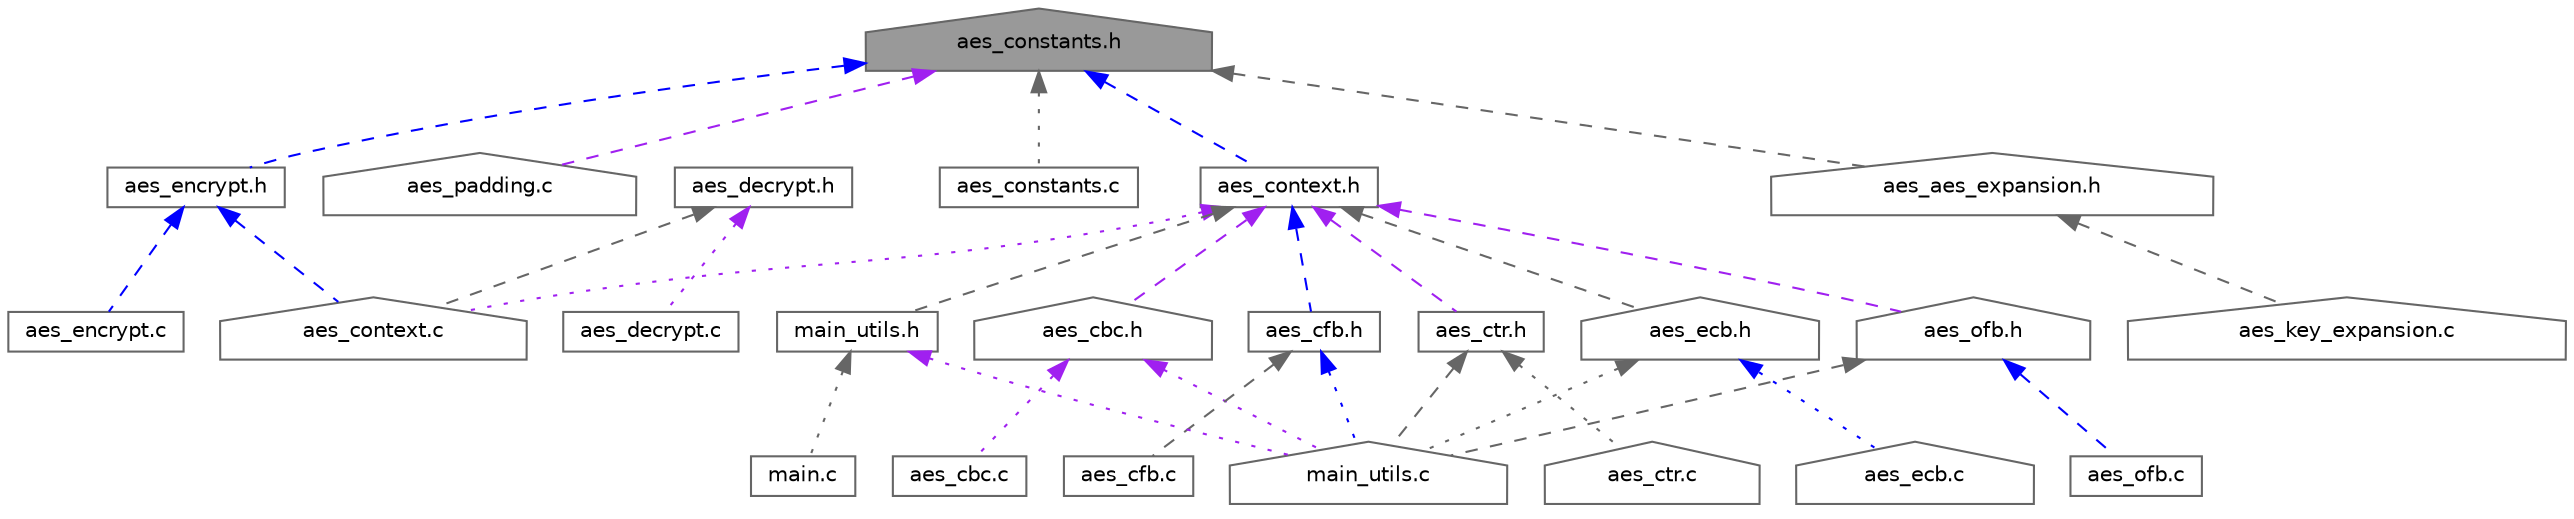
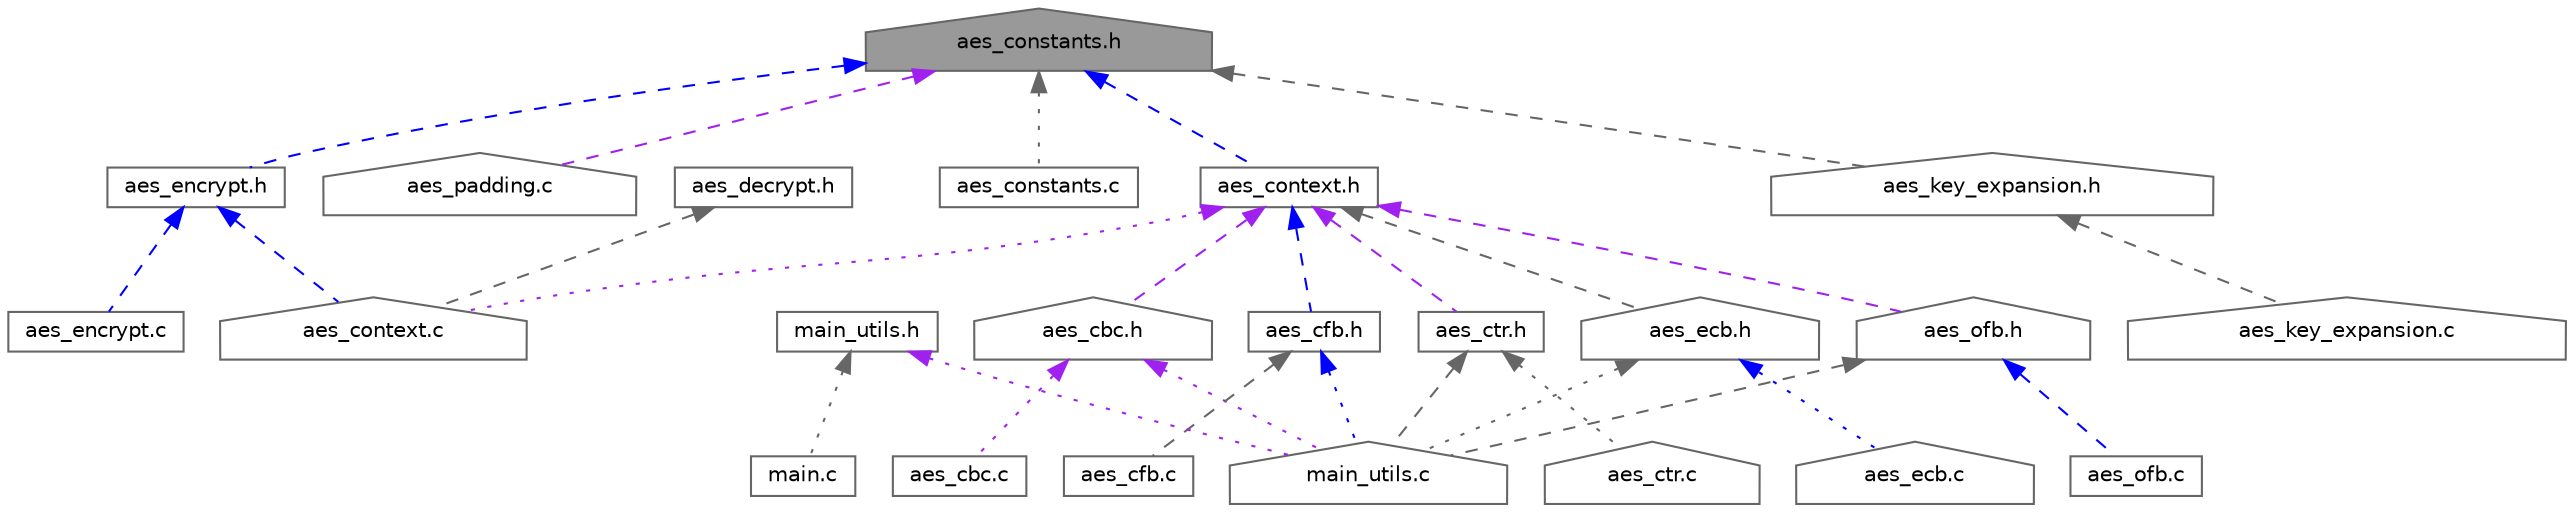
(1992, 187) -> (1992, 187)
(1062, 262) -> none
(651, 332) -> none
